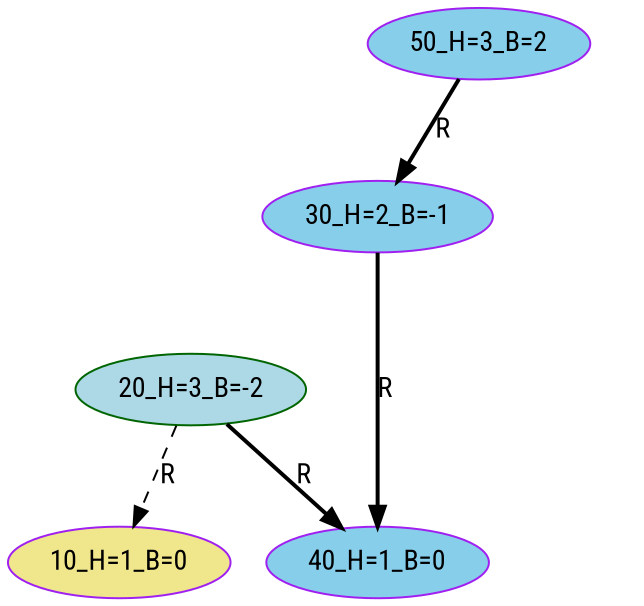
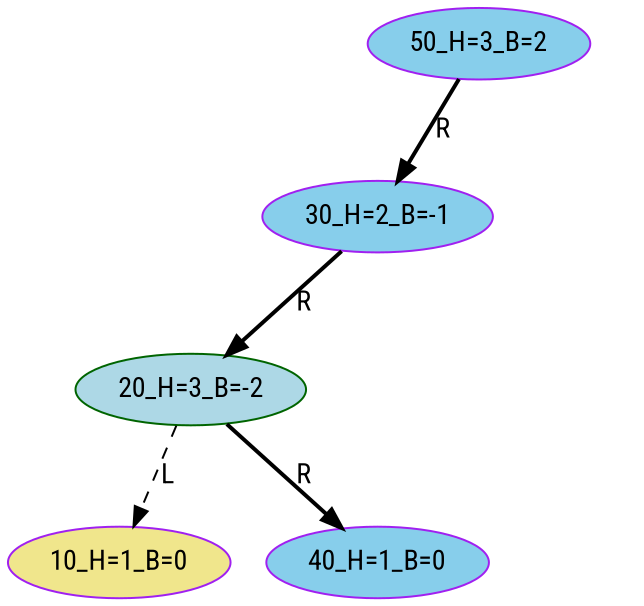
(378, 379) -> (292, 296)
(168, 476) -> (168, 476)
